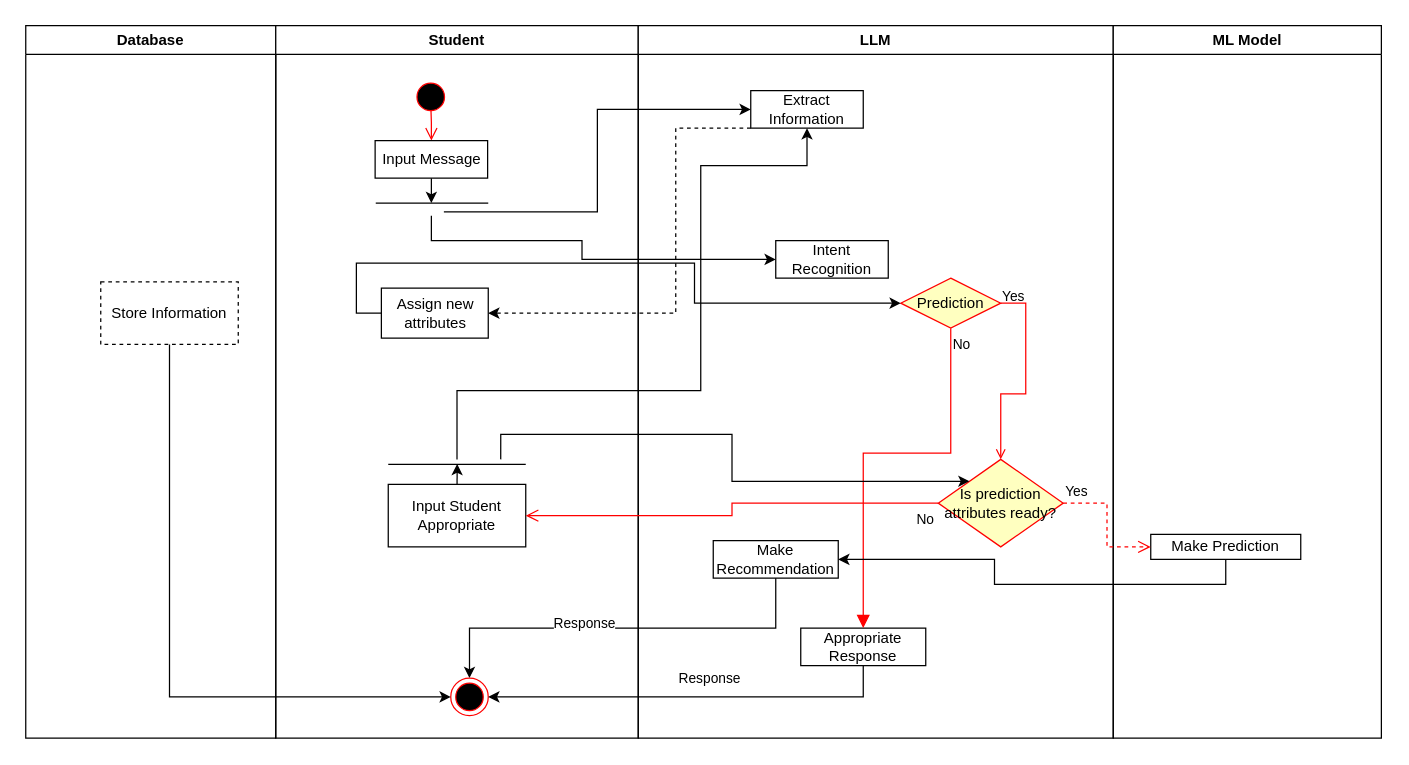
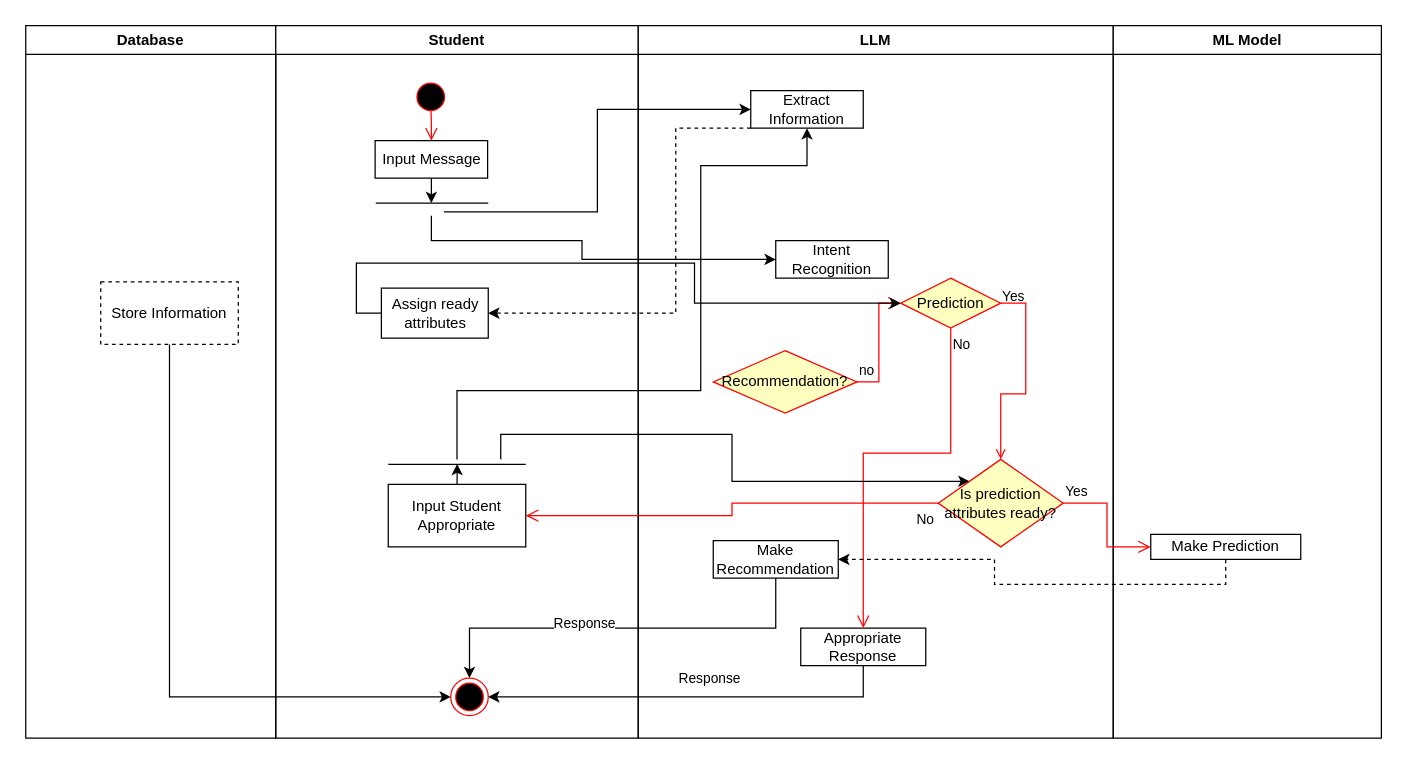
(436, 313) -> (436, 313)
none -> (879, 355)
none -> (785, 382)
(1107, 524) -> (1107, 524)
(1035, 584) -> (1035, 584)
(863, 614) -> (863, 618)
